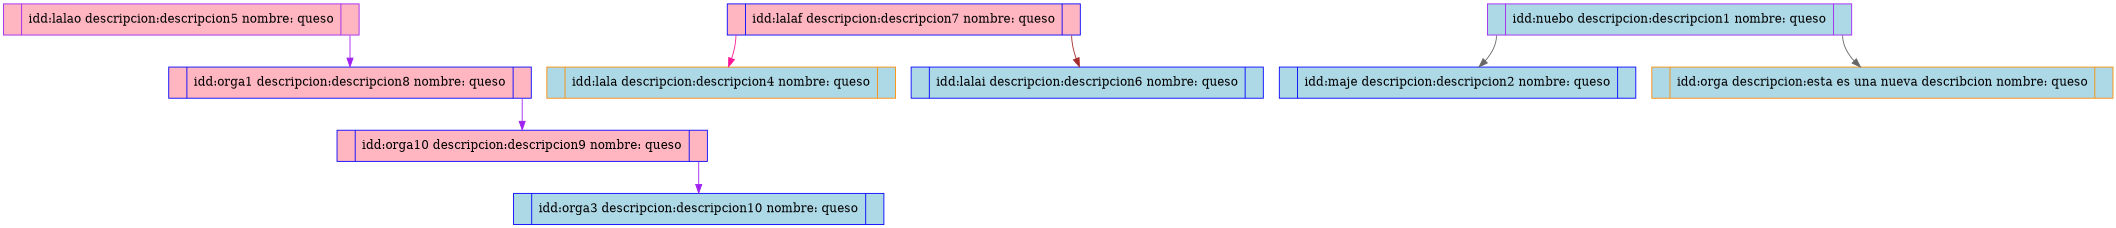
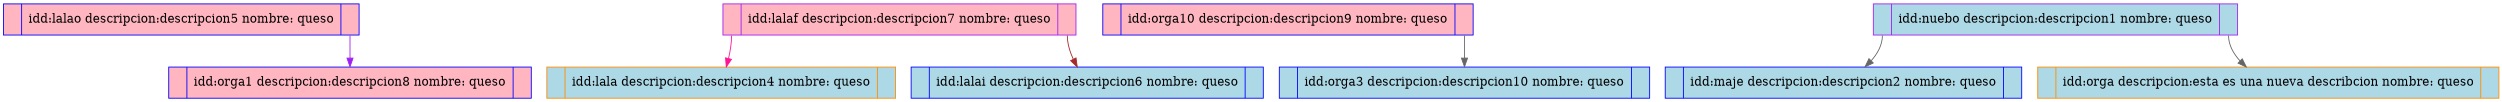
(181, 19) -> (181, 19)
(904, 19) -> (899, 19)
(522, 110) -> none
(699, 173) -> (1464, 47)
